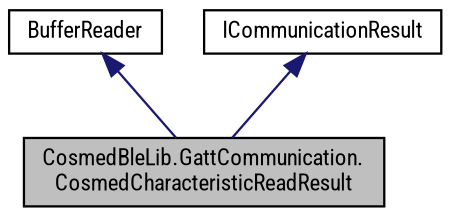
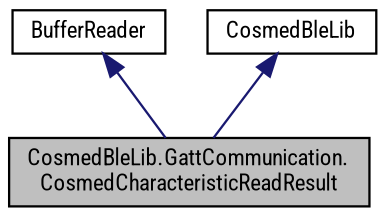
(323, 32) -> (292, 32)
